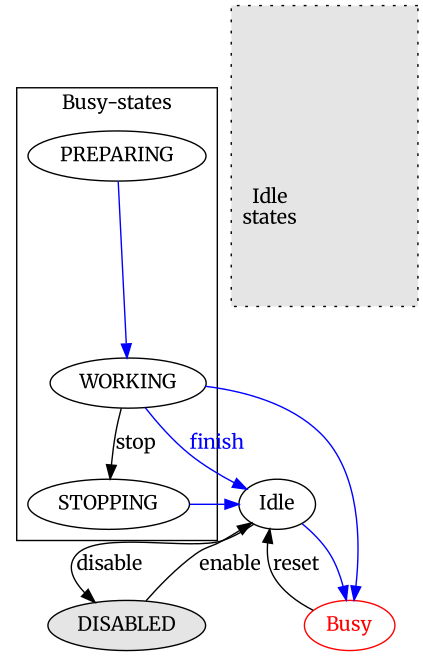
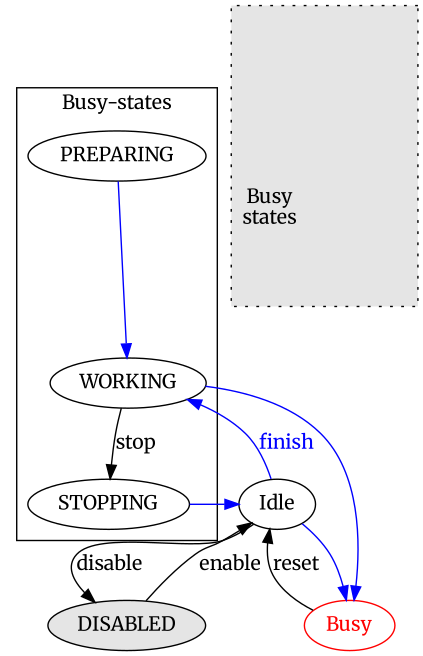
(325, 156) -> (325, 156)
(185, 451) -> (245, 433)
